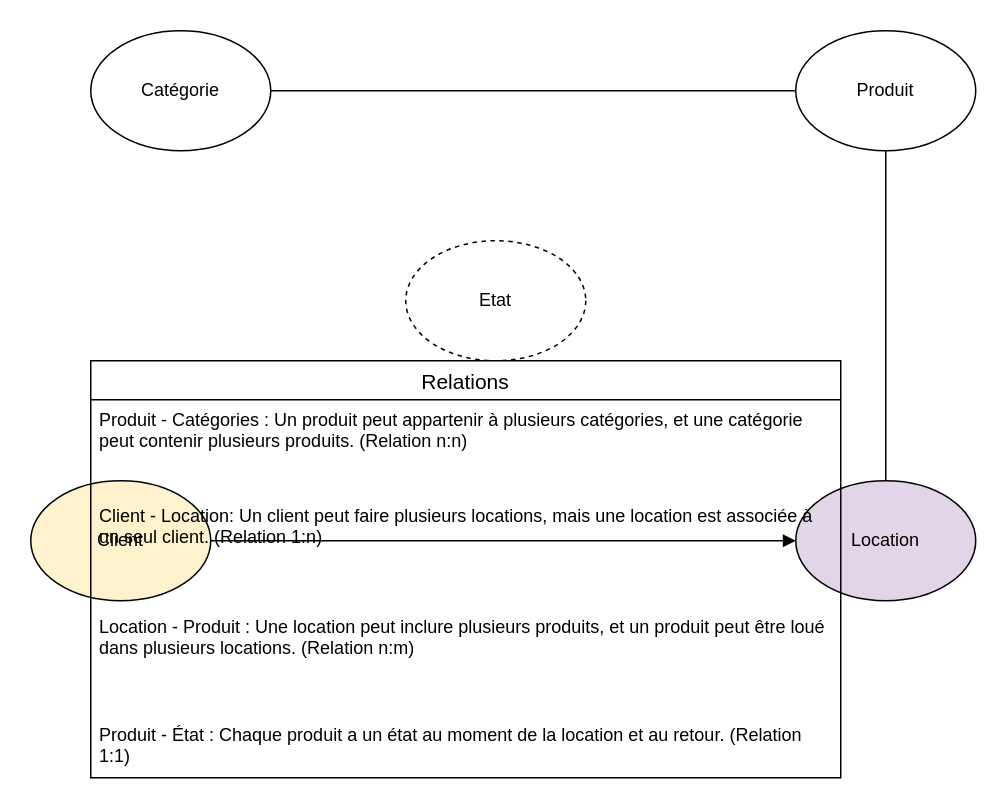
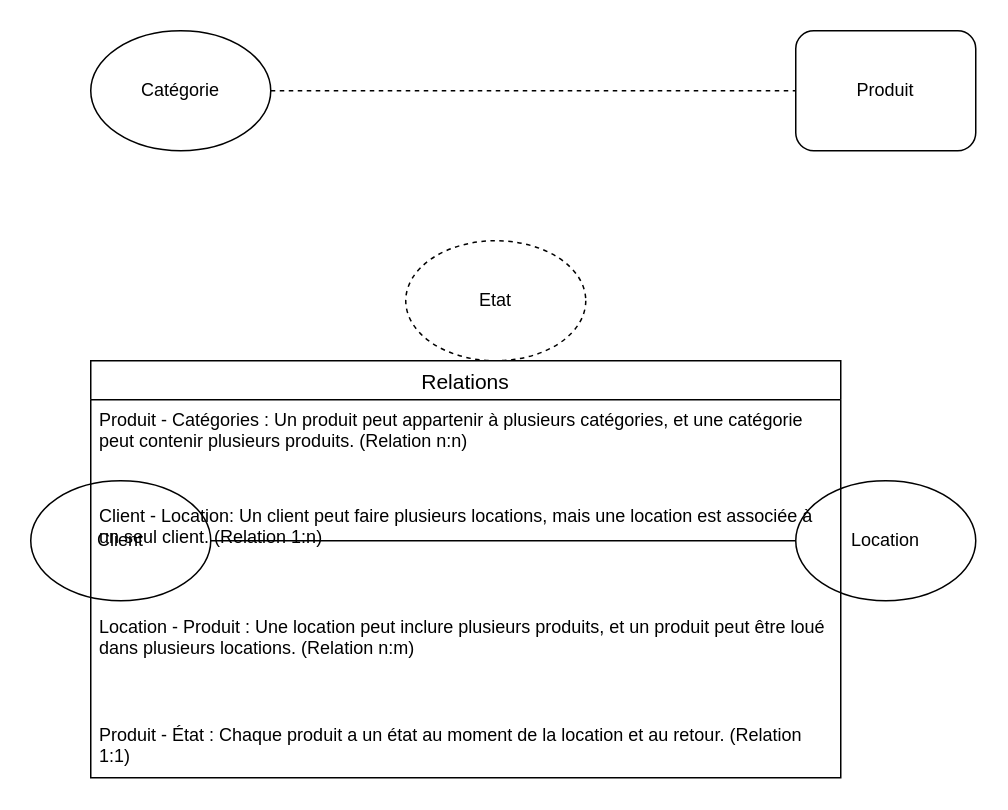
(533, 91) -> (533, 91)
(886, 91) -> (886, 91)
(886, 316) -> none
(121, 541) -> (121, 541)
(782, 541) -> (787, 541)
(886, 541) -> (886, 541)
